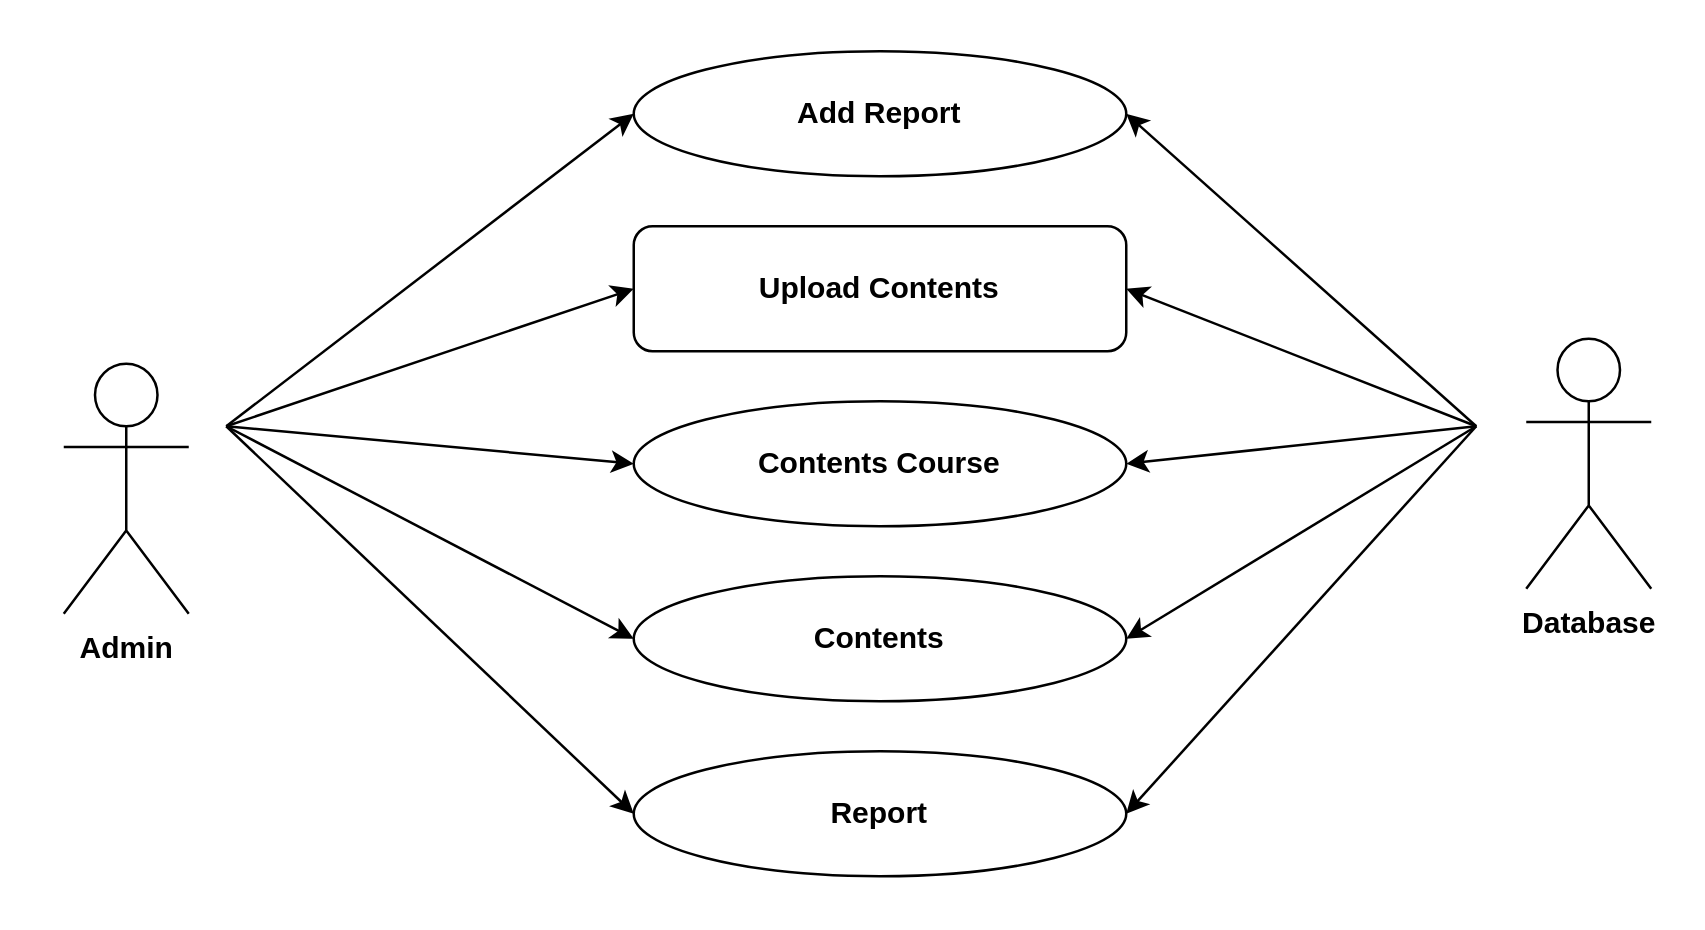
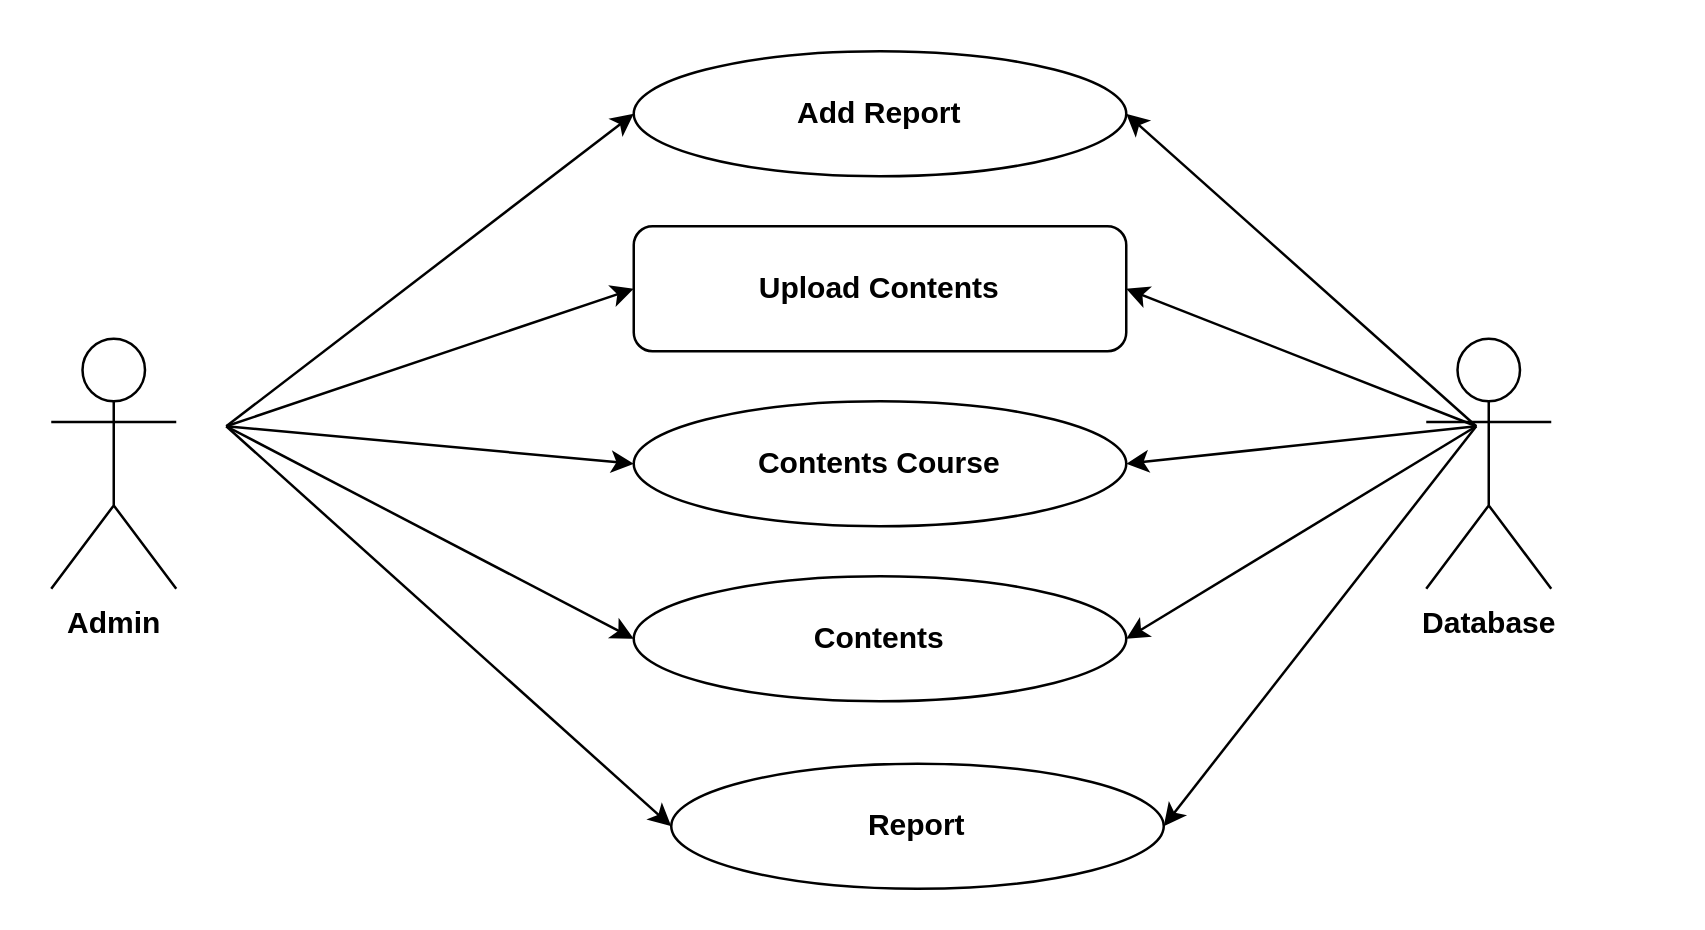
(1589, 464) -> (1489, 464)
(126, 489) -> (114, 464)
(880, 814) -> (918, 826)
